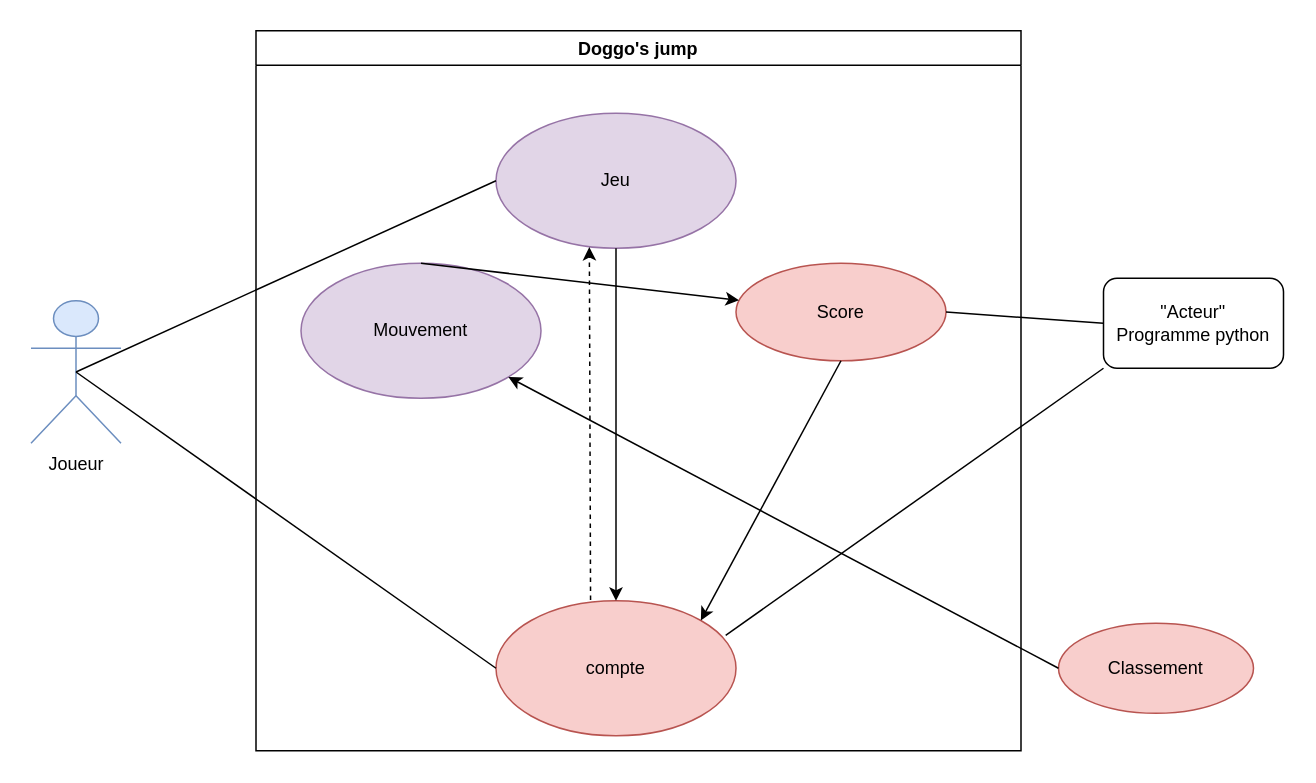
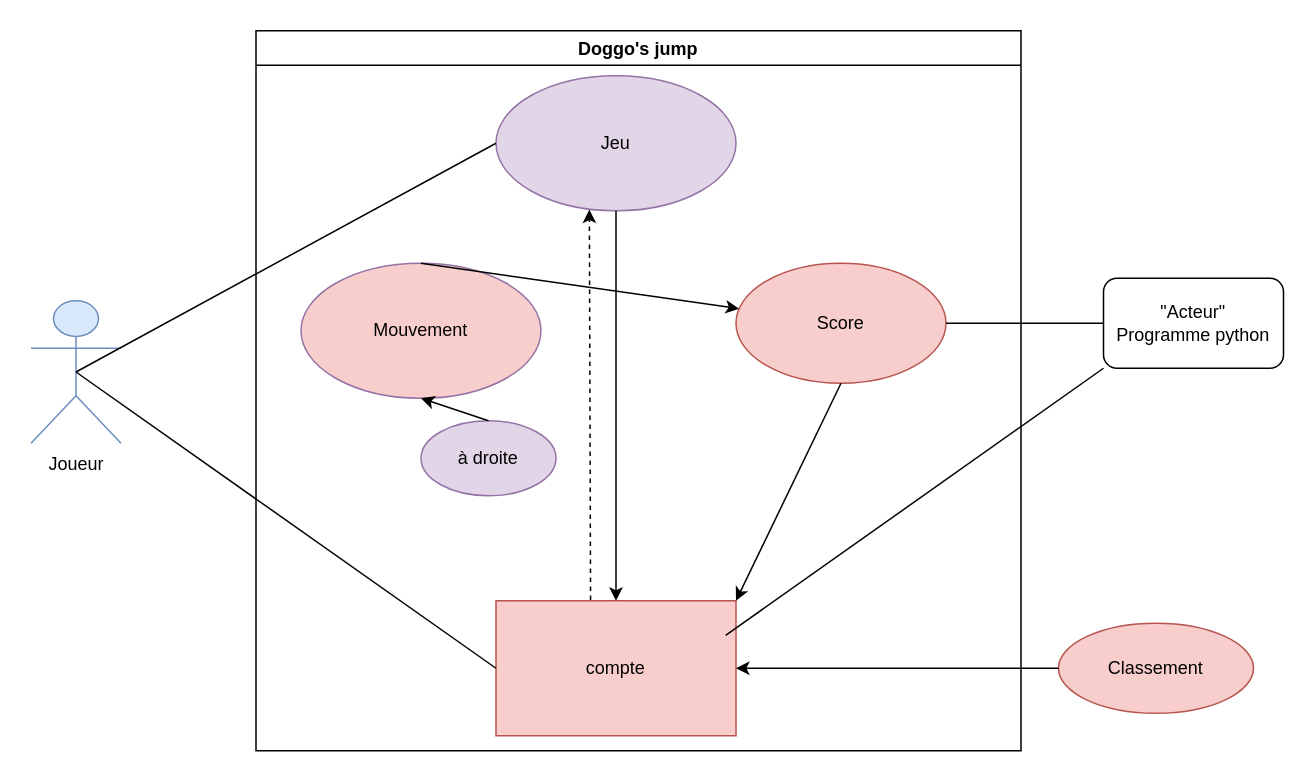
(616, 181) -> (616, 143)
(841, 312) -> (841, 323)
(421, 331) -> (421, 331)
none -> (460, 411)
none -> (488, 458)
(787, 525) -> (902, 668)
(616, 668) -> (616, 668)
